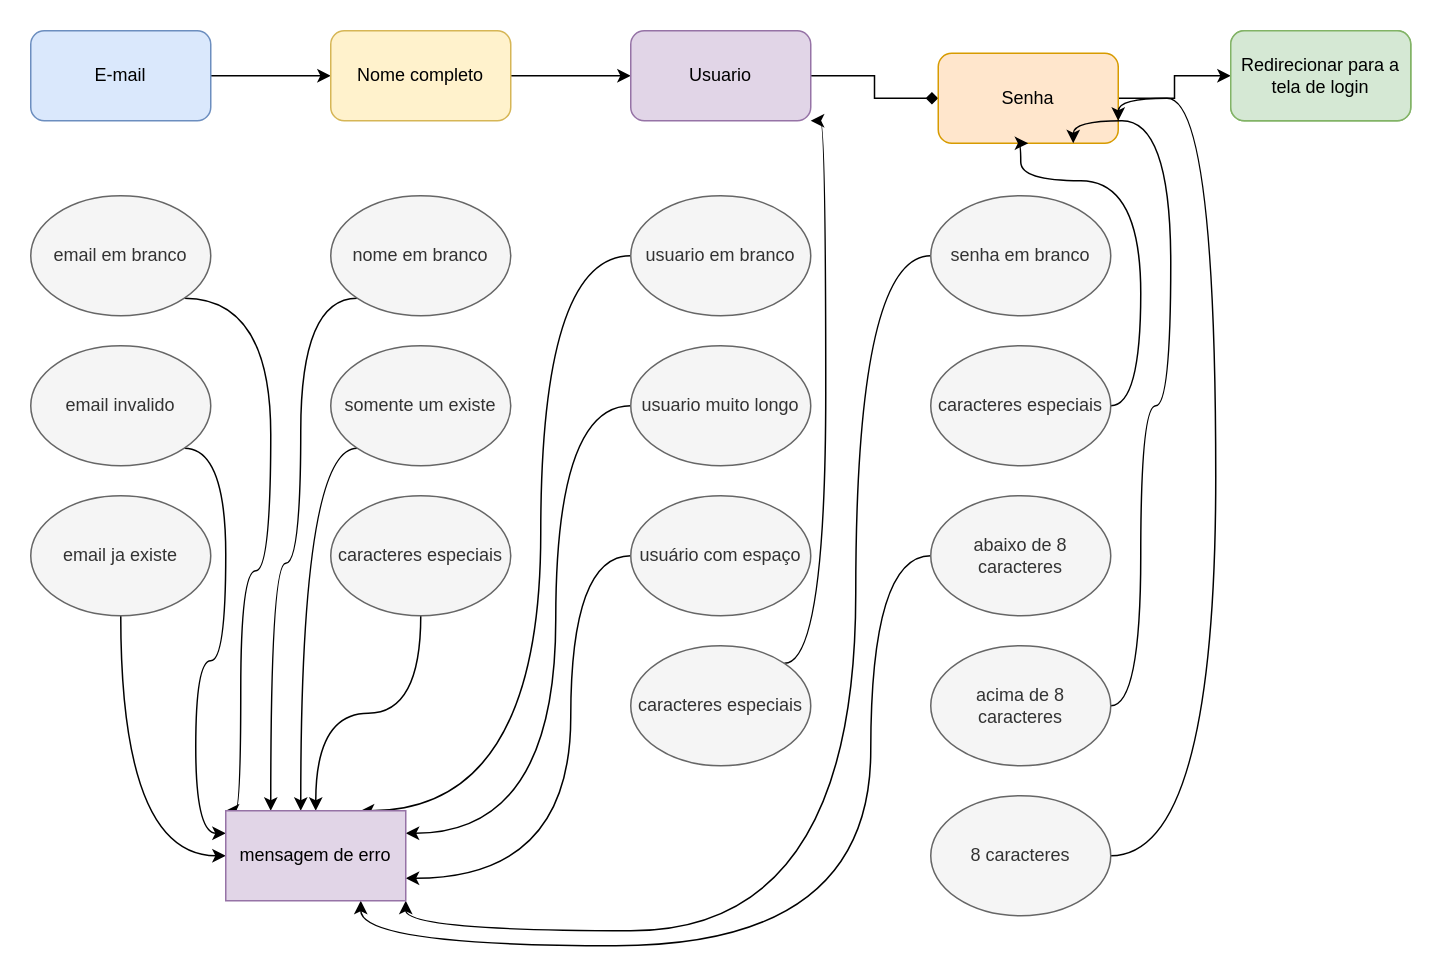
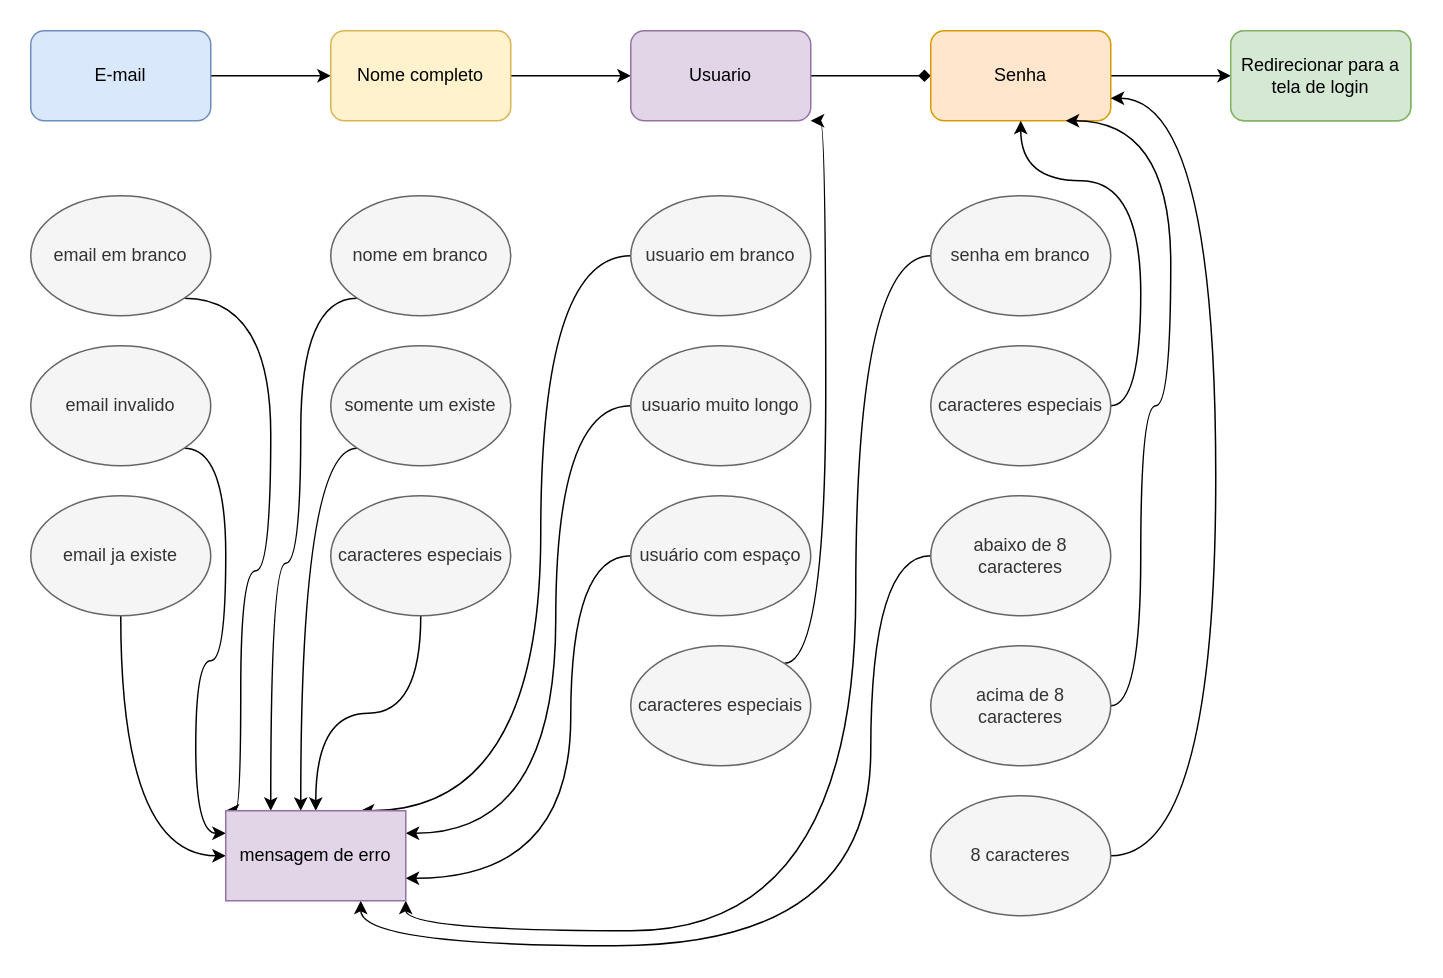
(1028, 98) -> (1021, 76)
